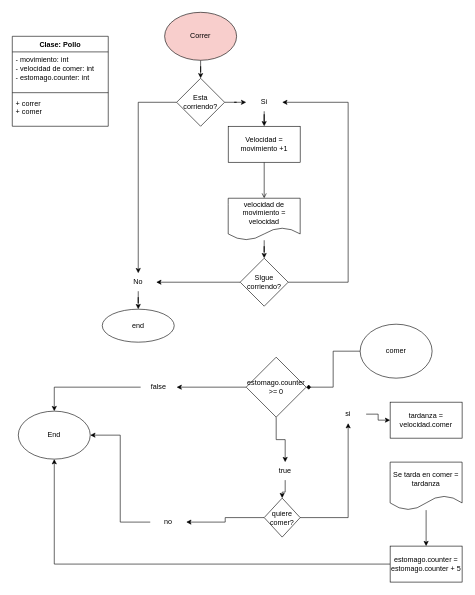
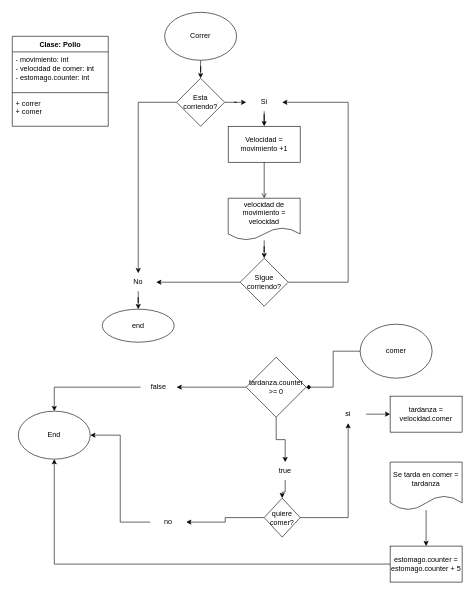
(201, 36) -> (201, 36)
(276, 387) -> (276, 387)
(426, 420) -> (426, 414)
